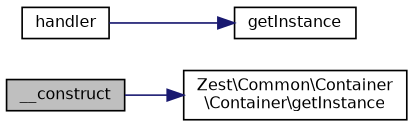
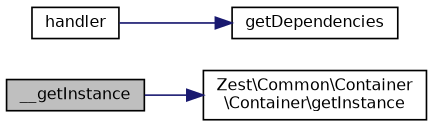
(295, 23) -> (315, 23)
(66, 95) -> (75, 95)
